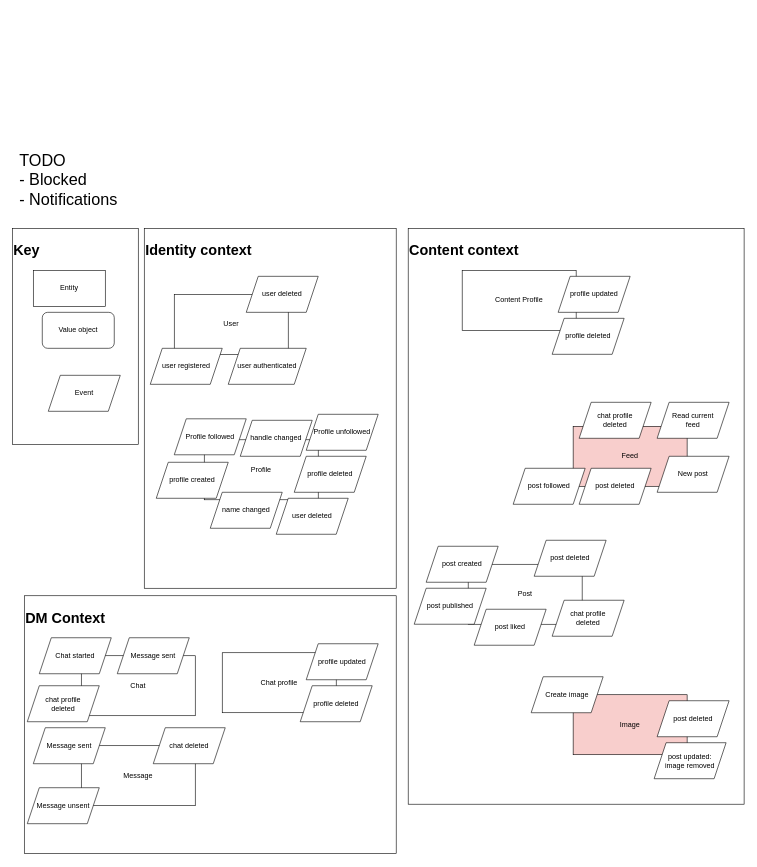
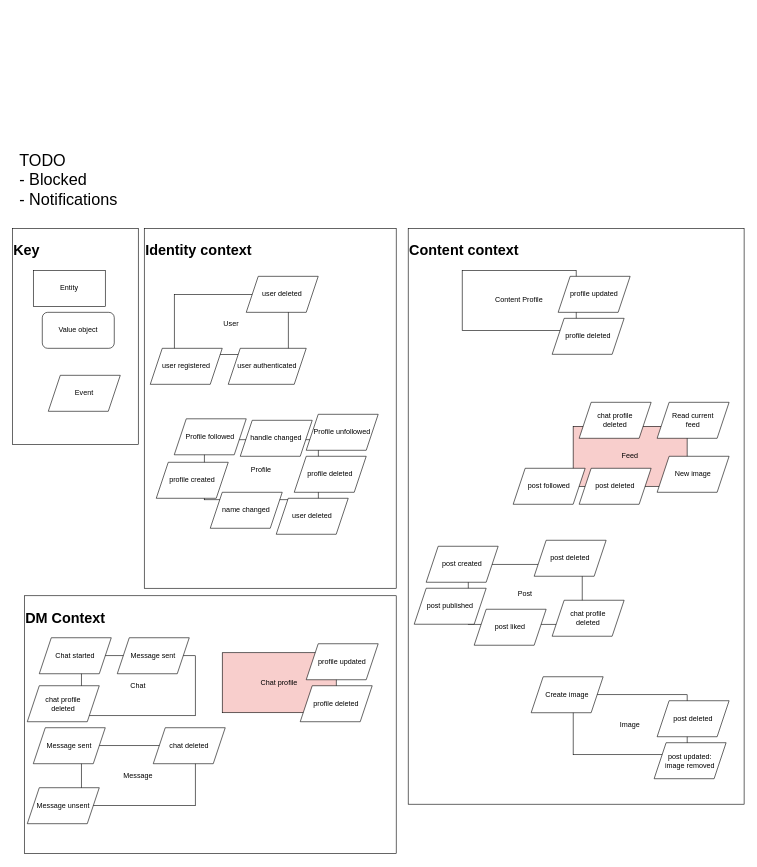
(693, 474) -> (693, 474)
(279, 683) -> (279, 683)
(630, 725) -> (630, 725)
